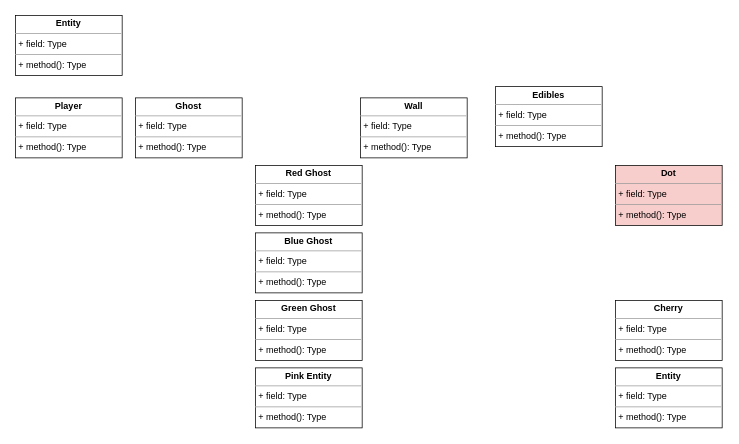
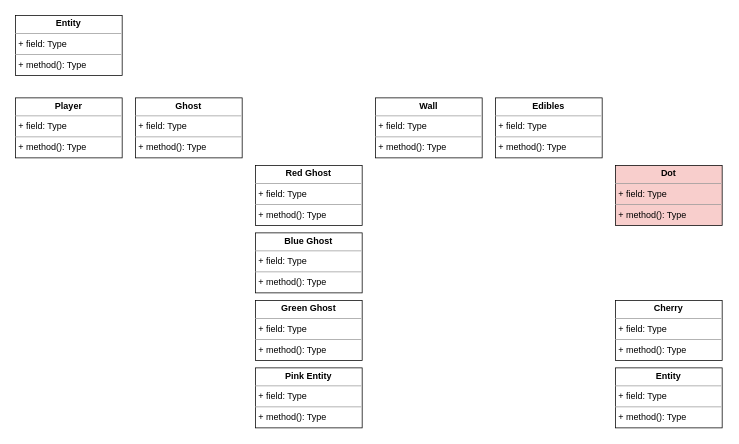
(549, 117) -> (549, 128)
(414, 128) -> (429, 128)
